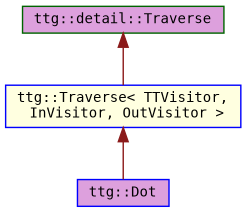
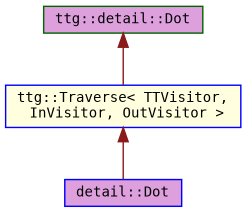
(123, 20) -> (123, 20)
(123, 193) -> (123, 193)
